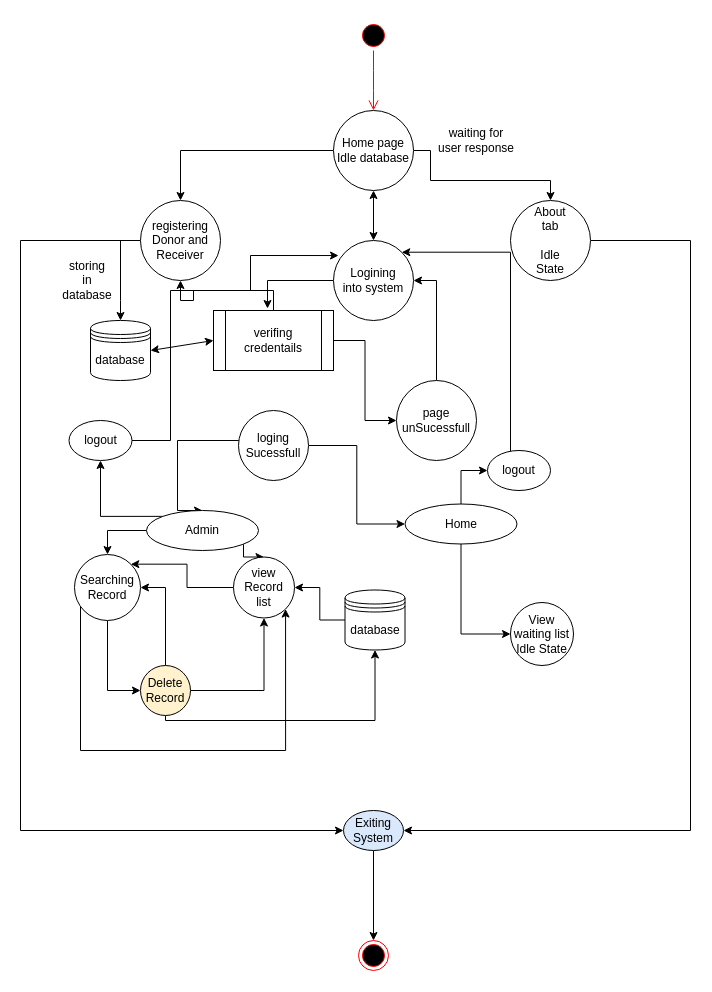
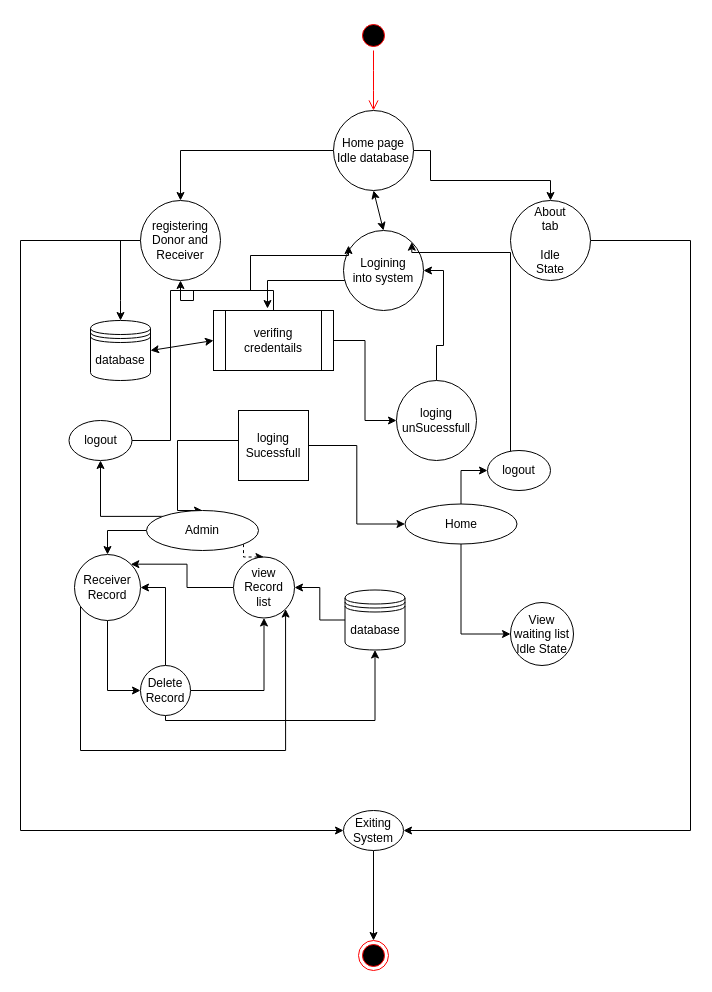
(477, 141) -> none
(88, 281) -> none
(374, 281) -> (384, 271)
(437, 421) -> (437, 421)
(274, 446) -> (274, 446)
(244, 557) -> (244, 557)
(108, 588) -> (108, 588)
(166, 691) -> (166, 691)
(374, 831) -> (374, 831)
